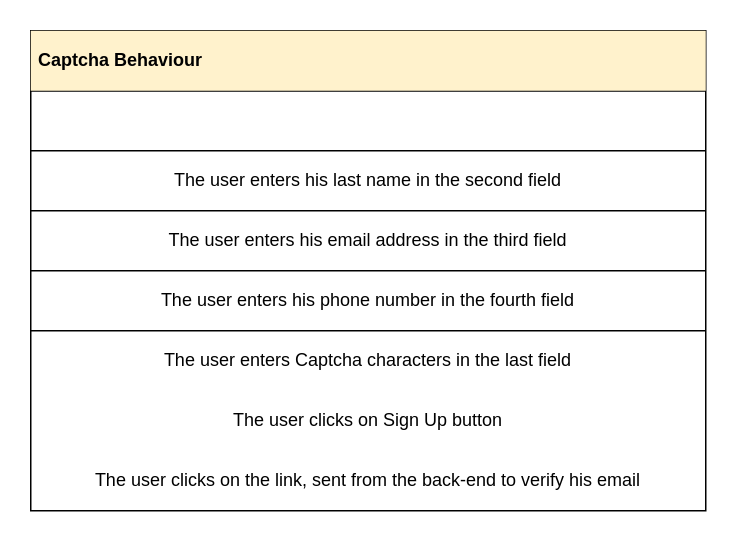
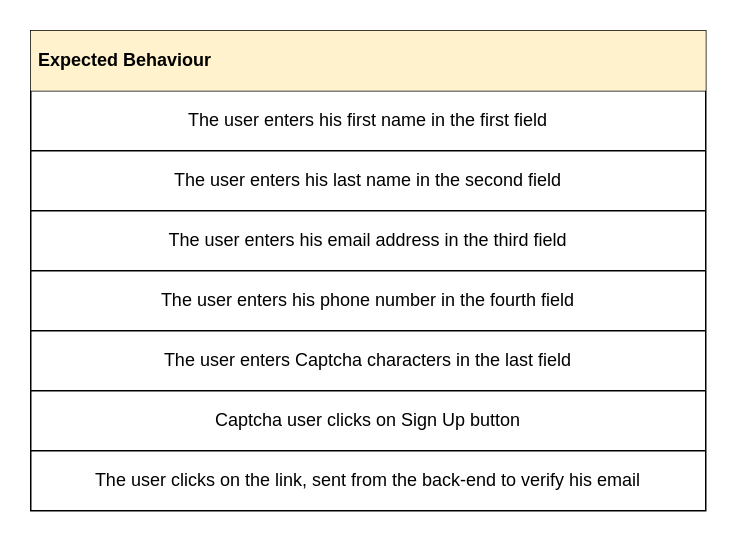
(115, 61) -> (120, 61)
none -> (368, 121)
(368, 421) -> (368, 421)
